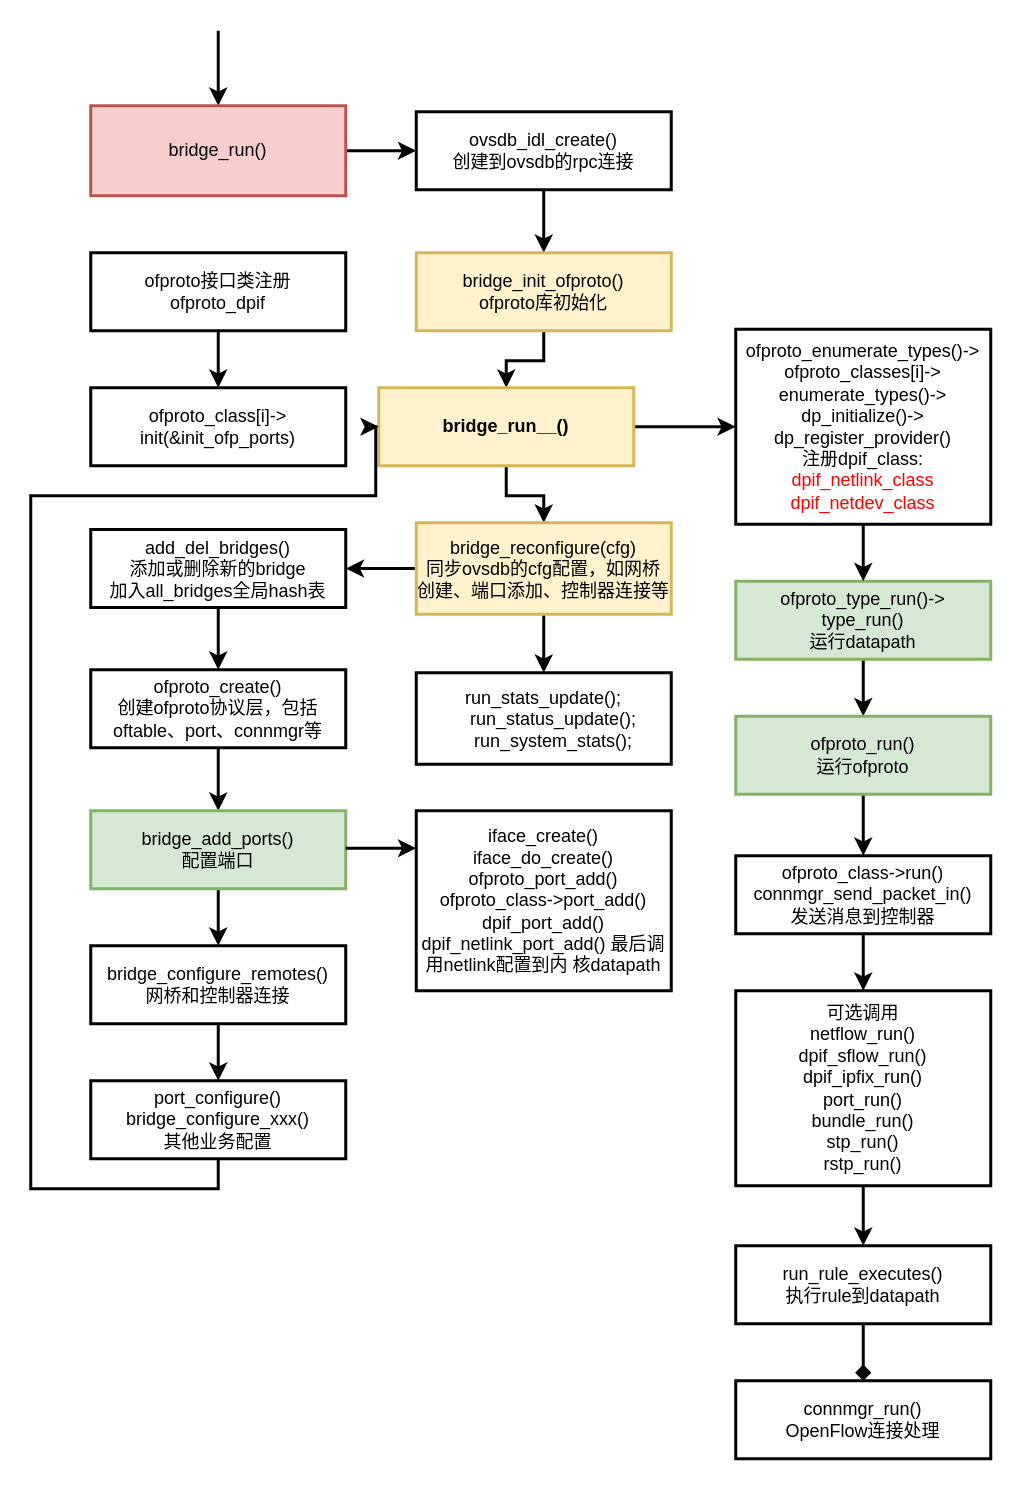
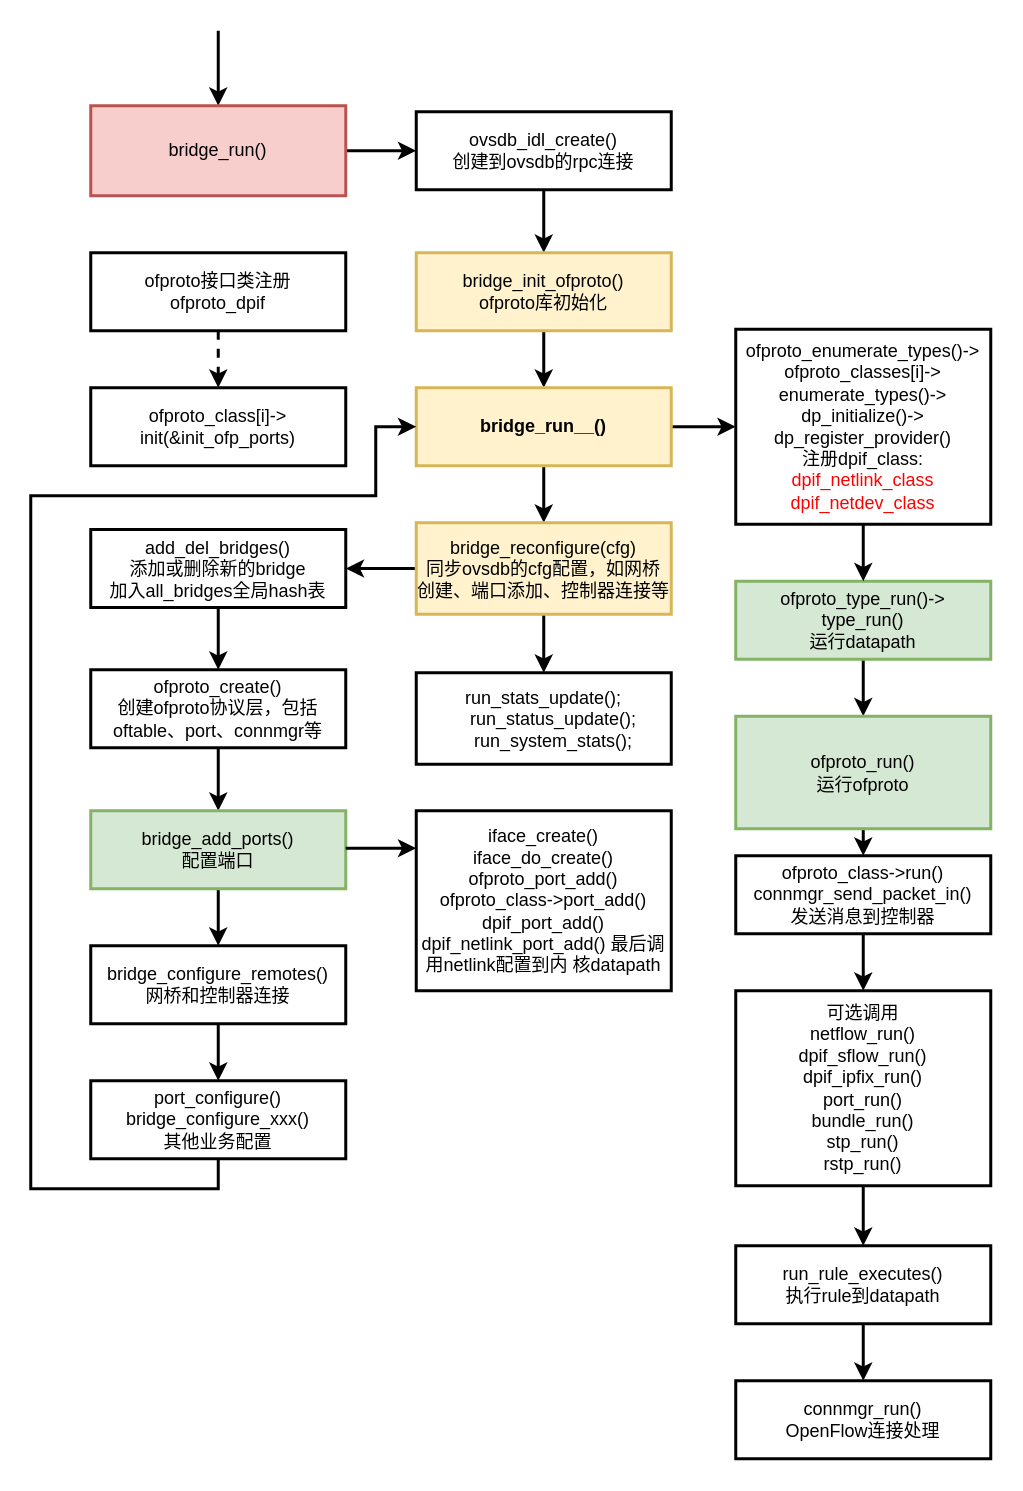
(218, 350) -> (218, 350)
(506, 427) -> (544, 427)
(863, 755) -> (863, 773)
(863, 1365) -> (863, 1365)
